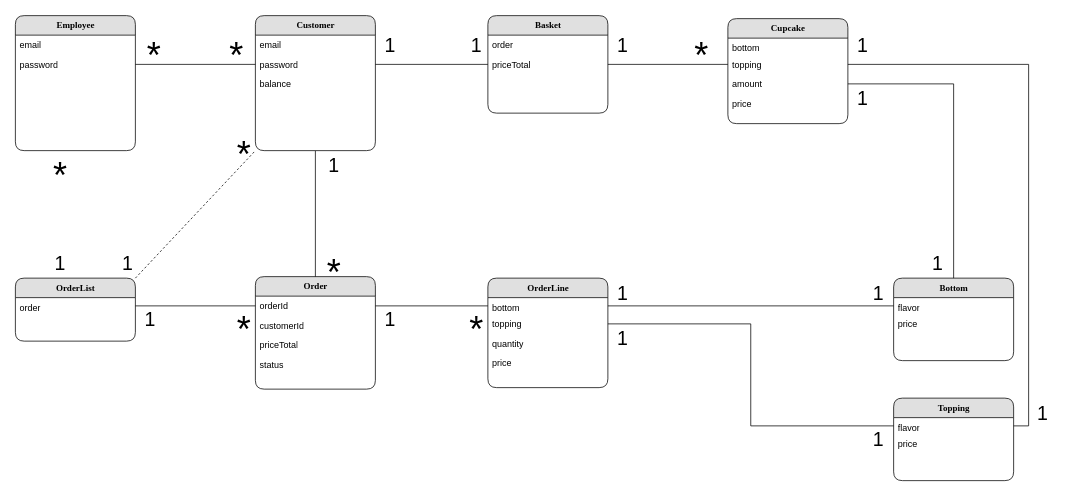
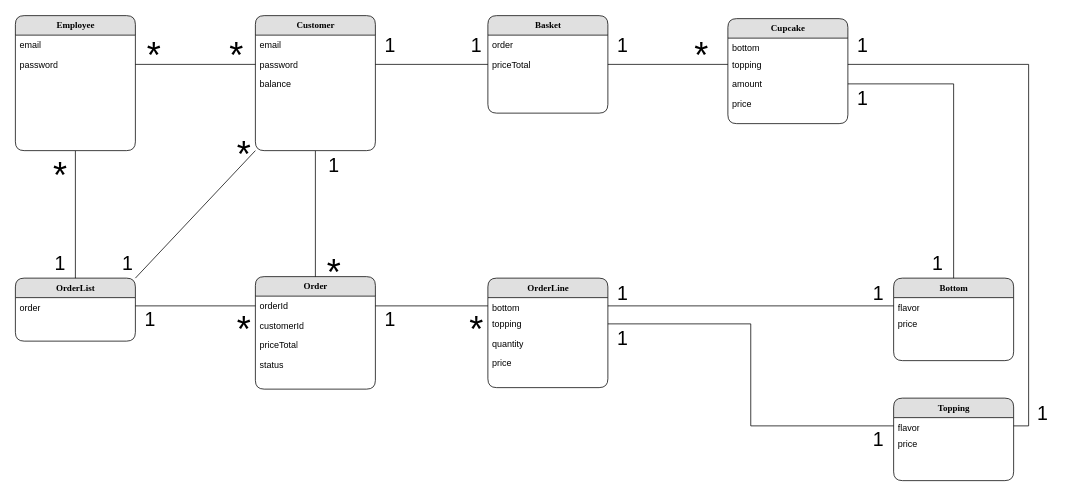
none -> (75, 214)
(196, 214) -> (196, 214)
